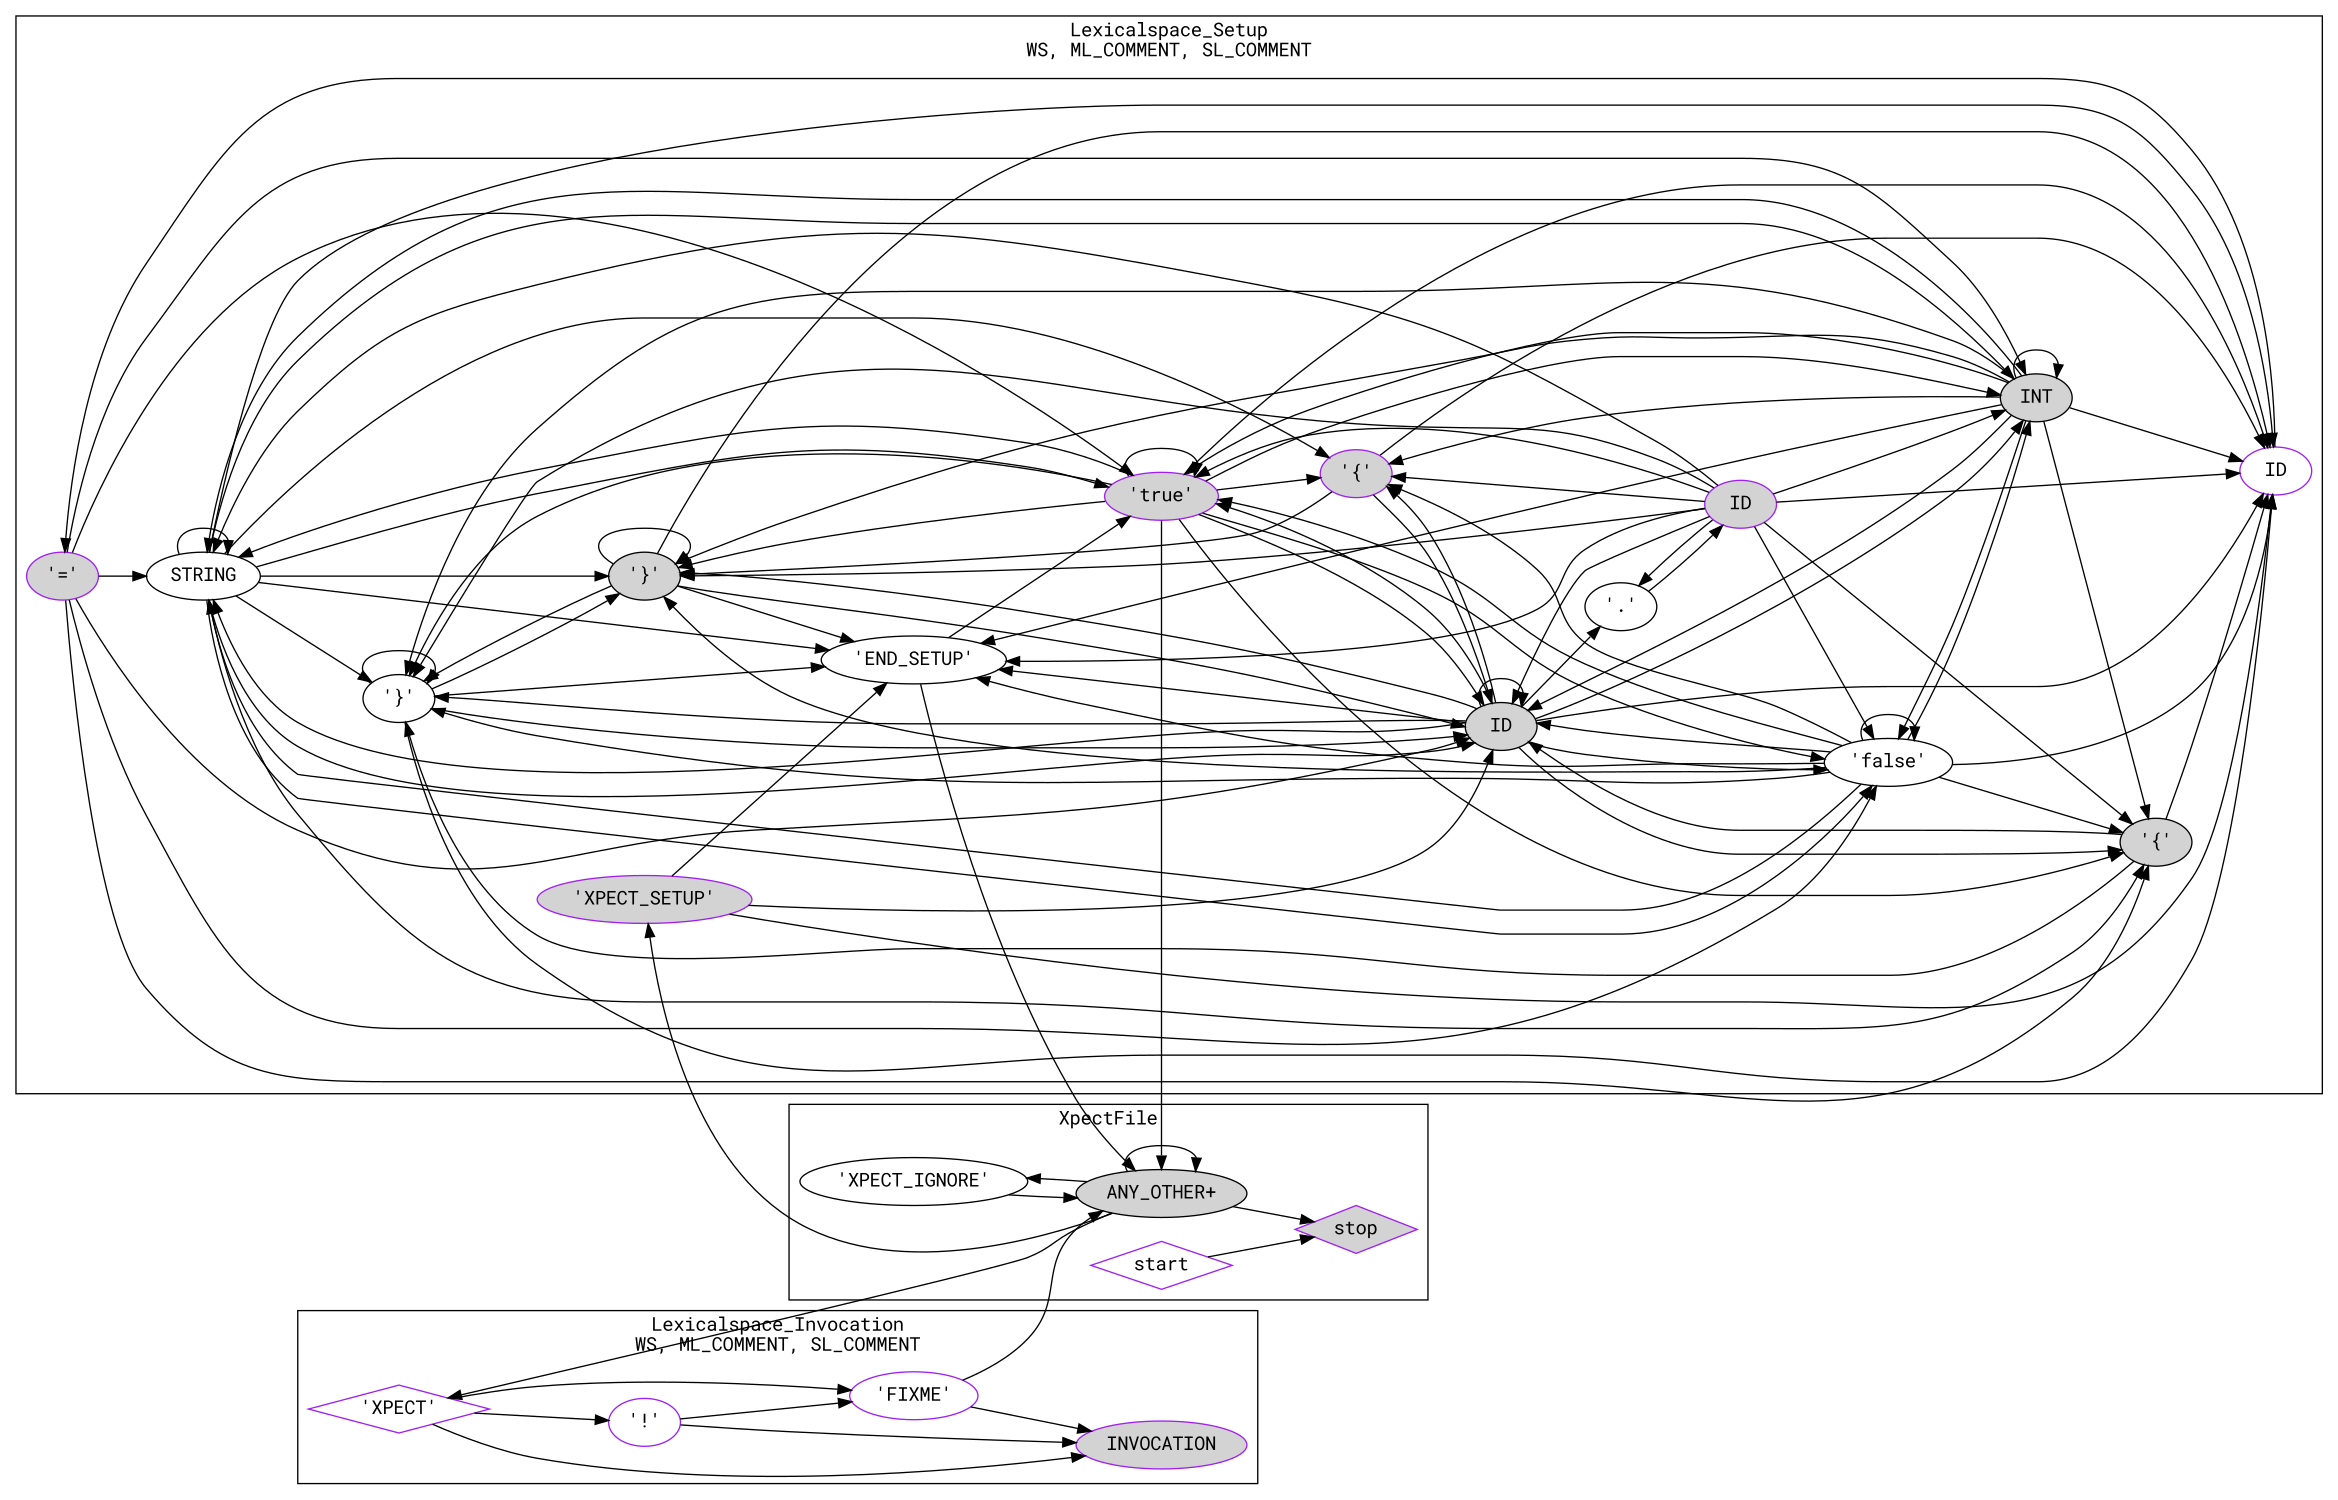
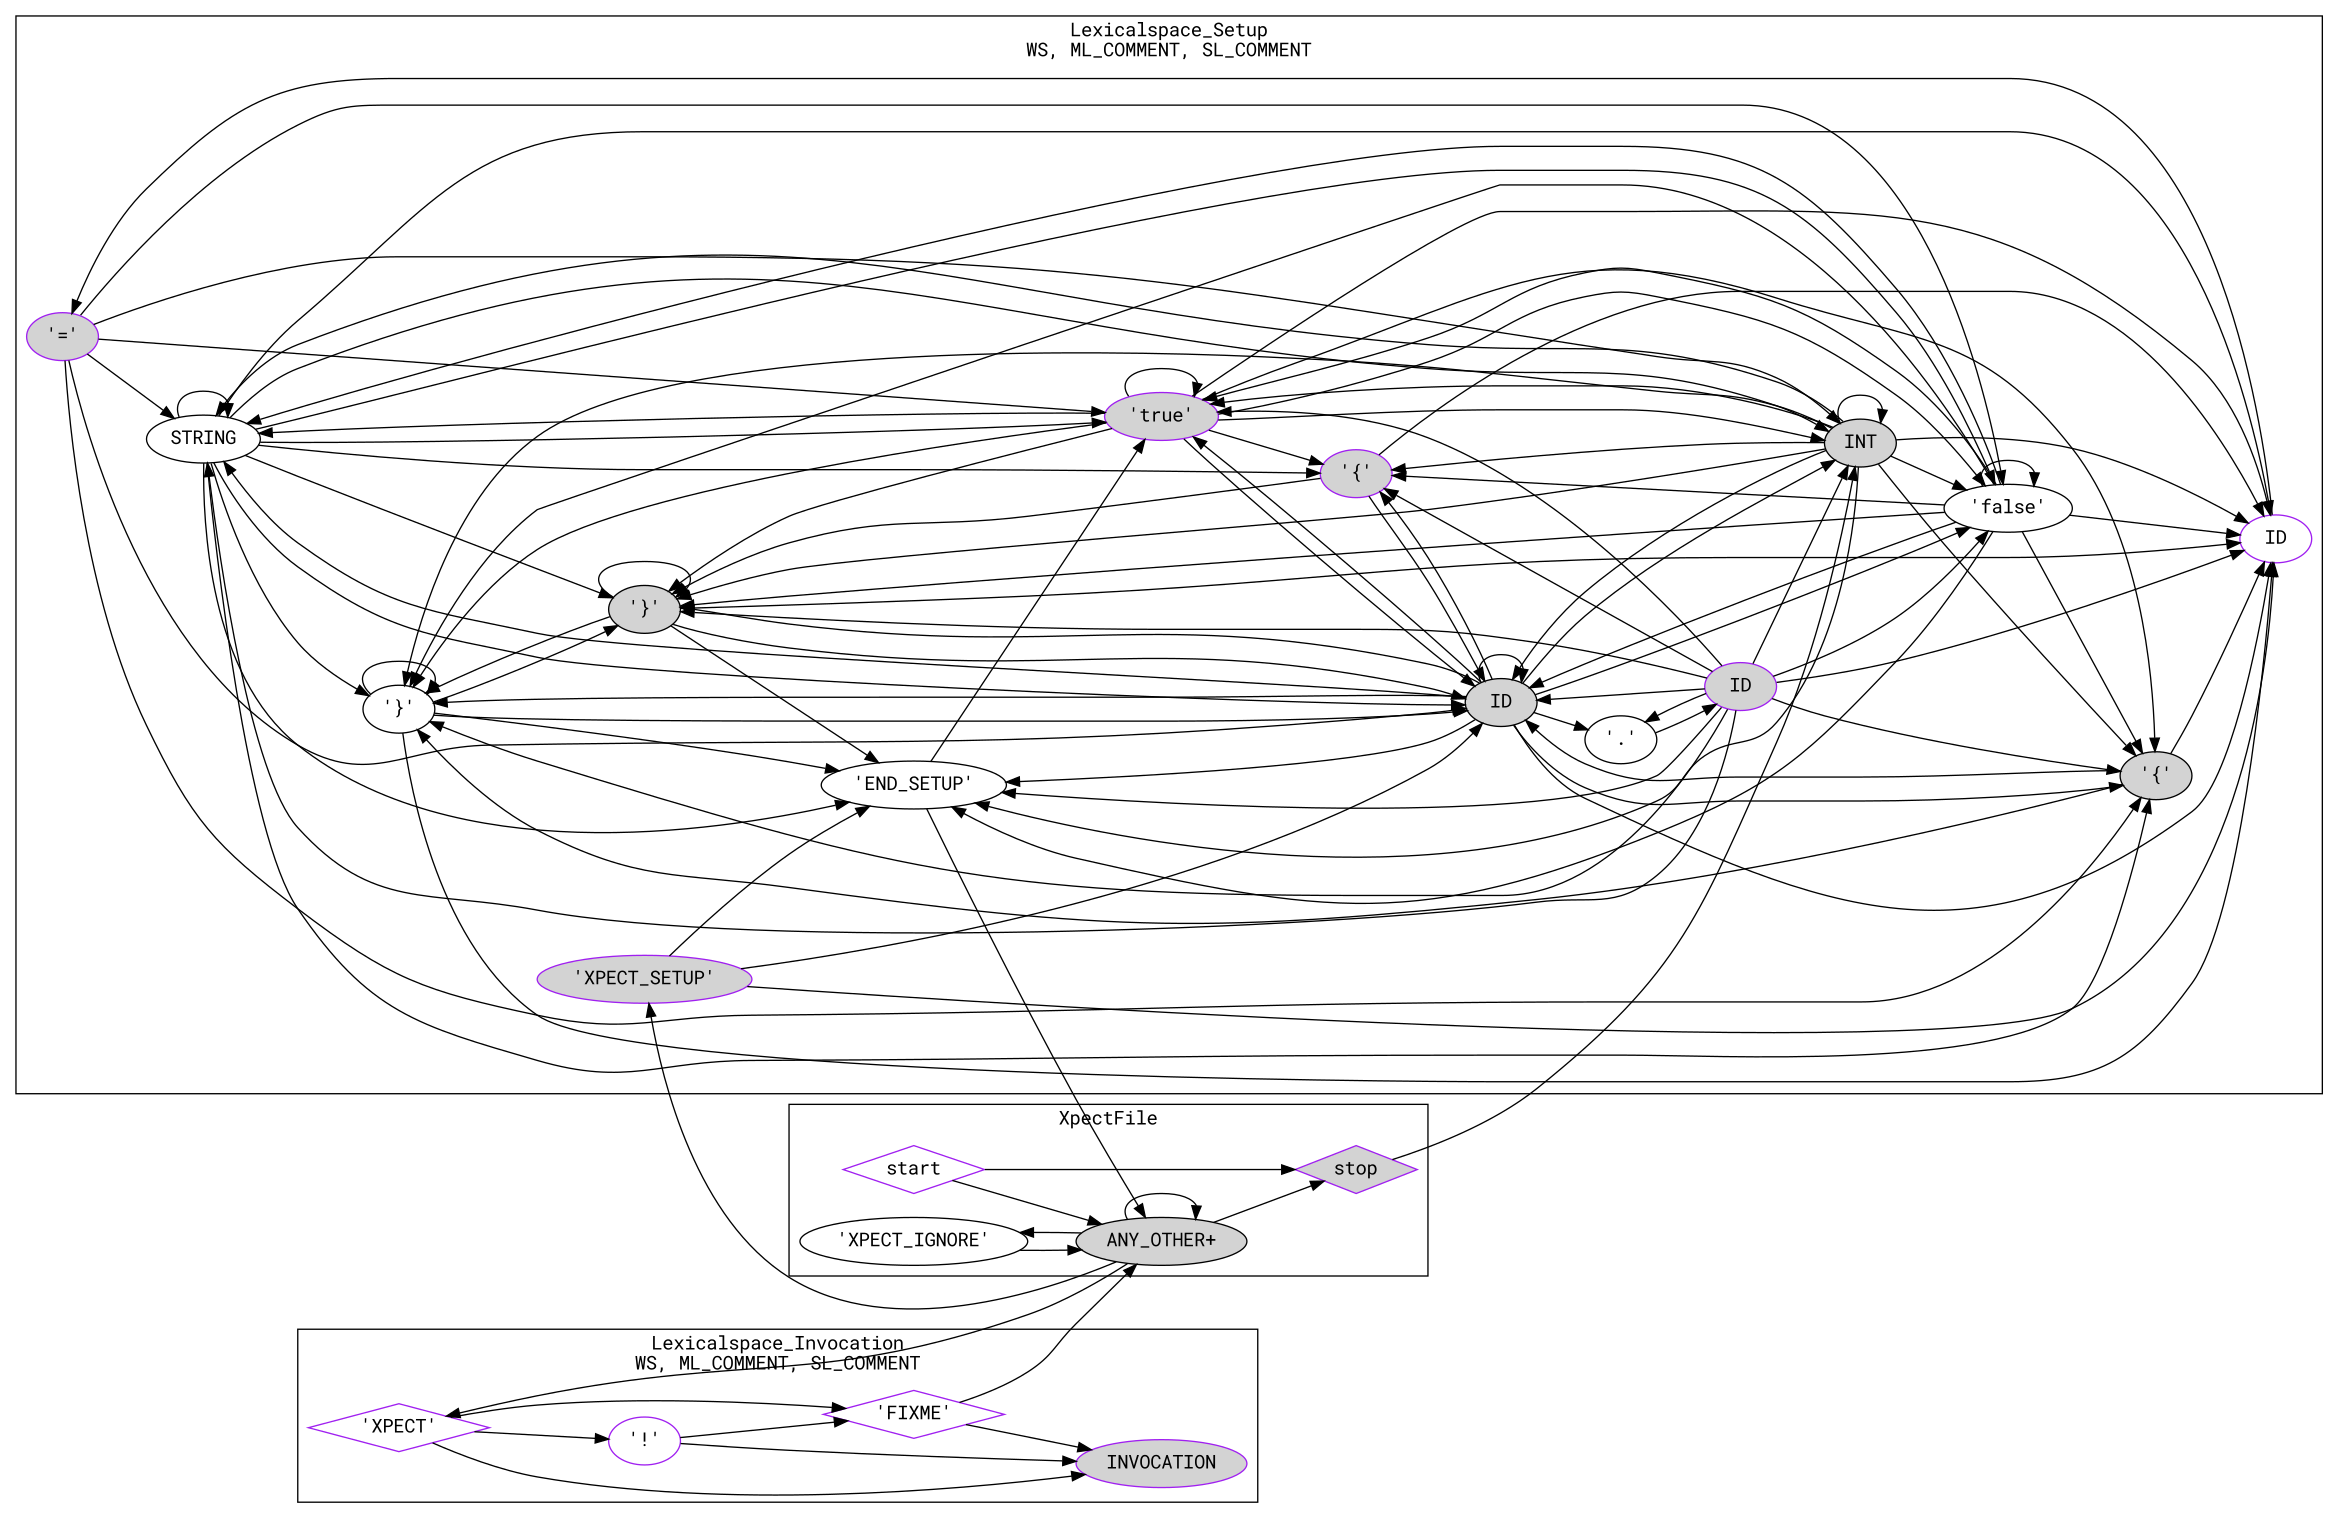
(1976, 590) -> (1711, 886)
(1161, 838) -> (1021, 1200)
(914, 1396) -> (914, 1414)
